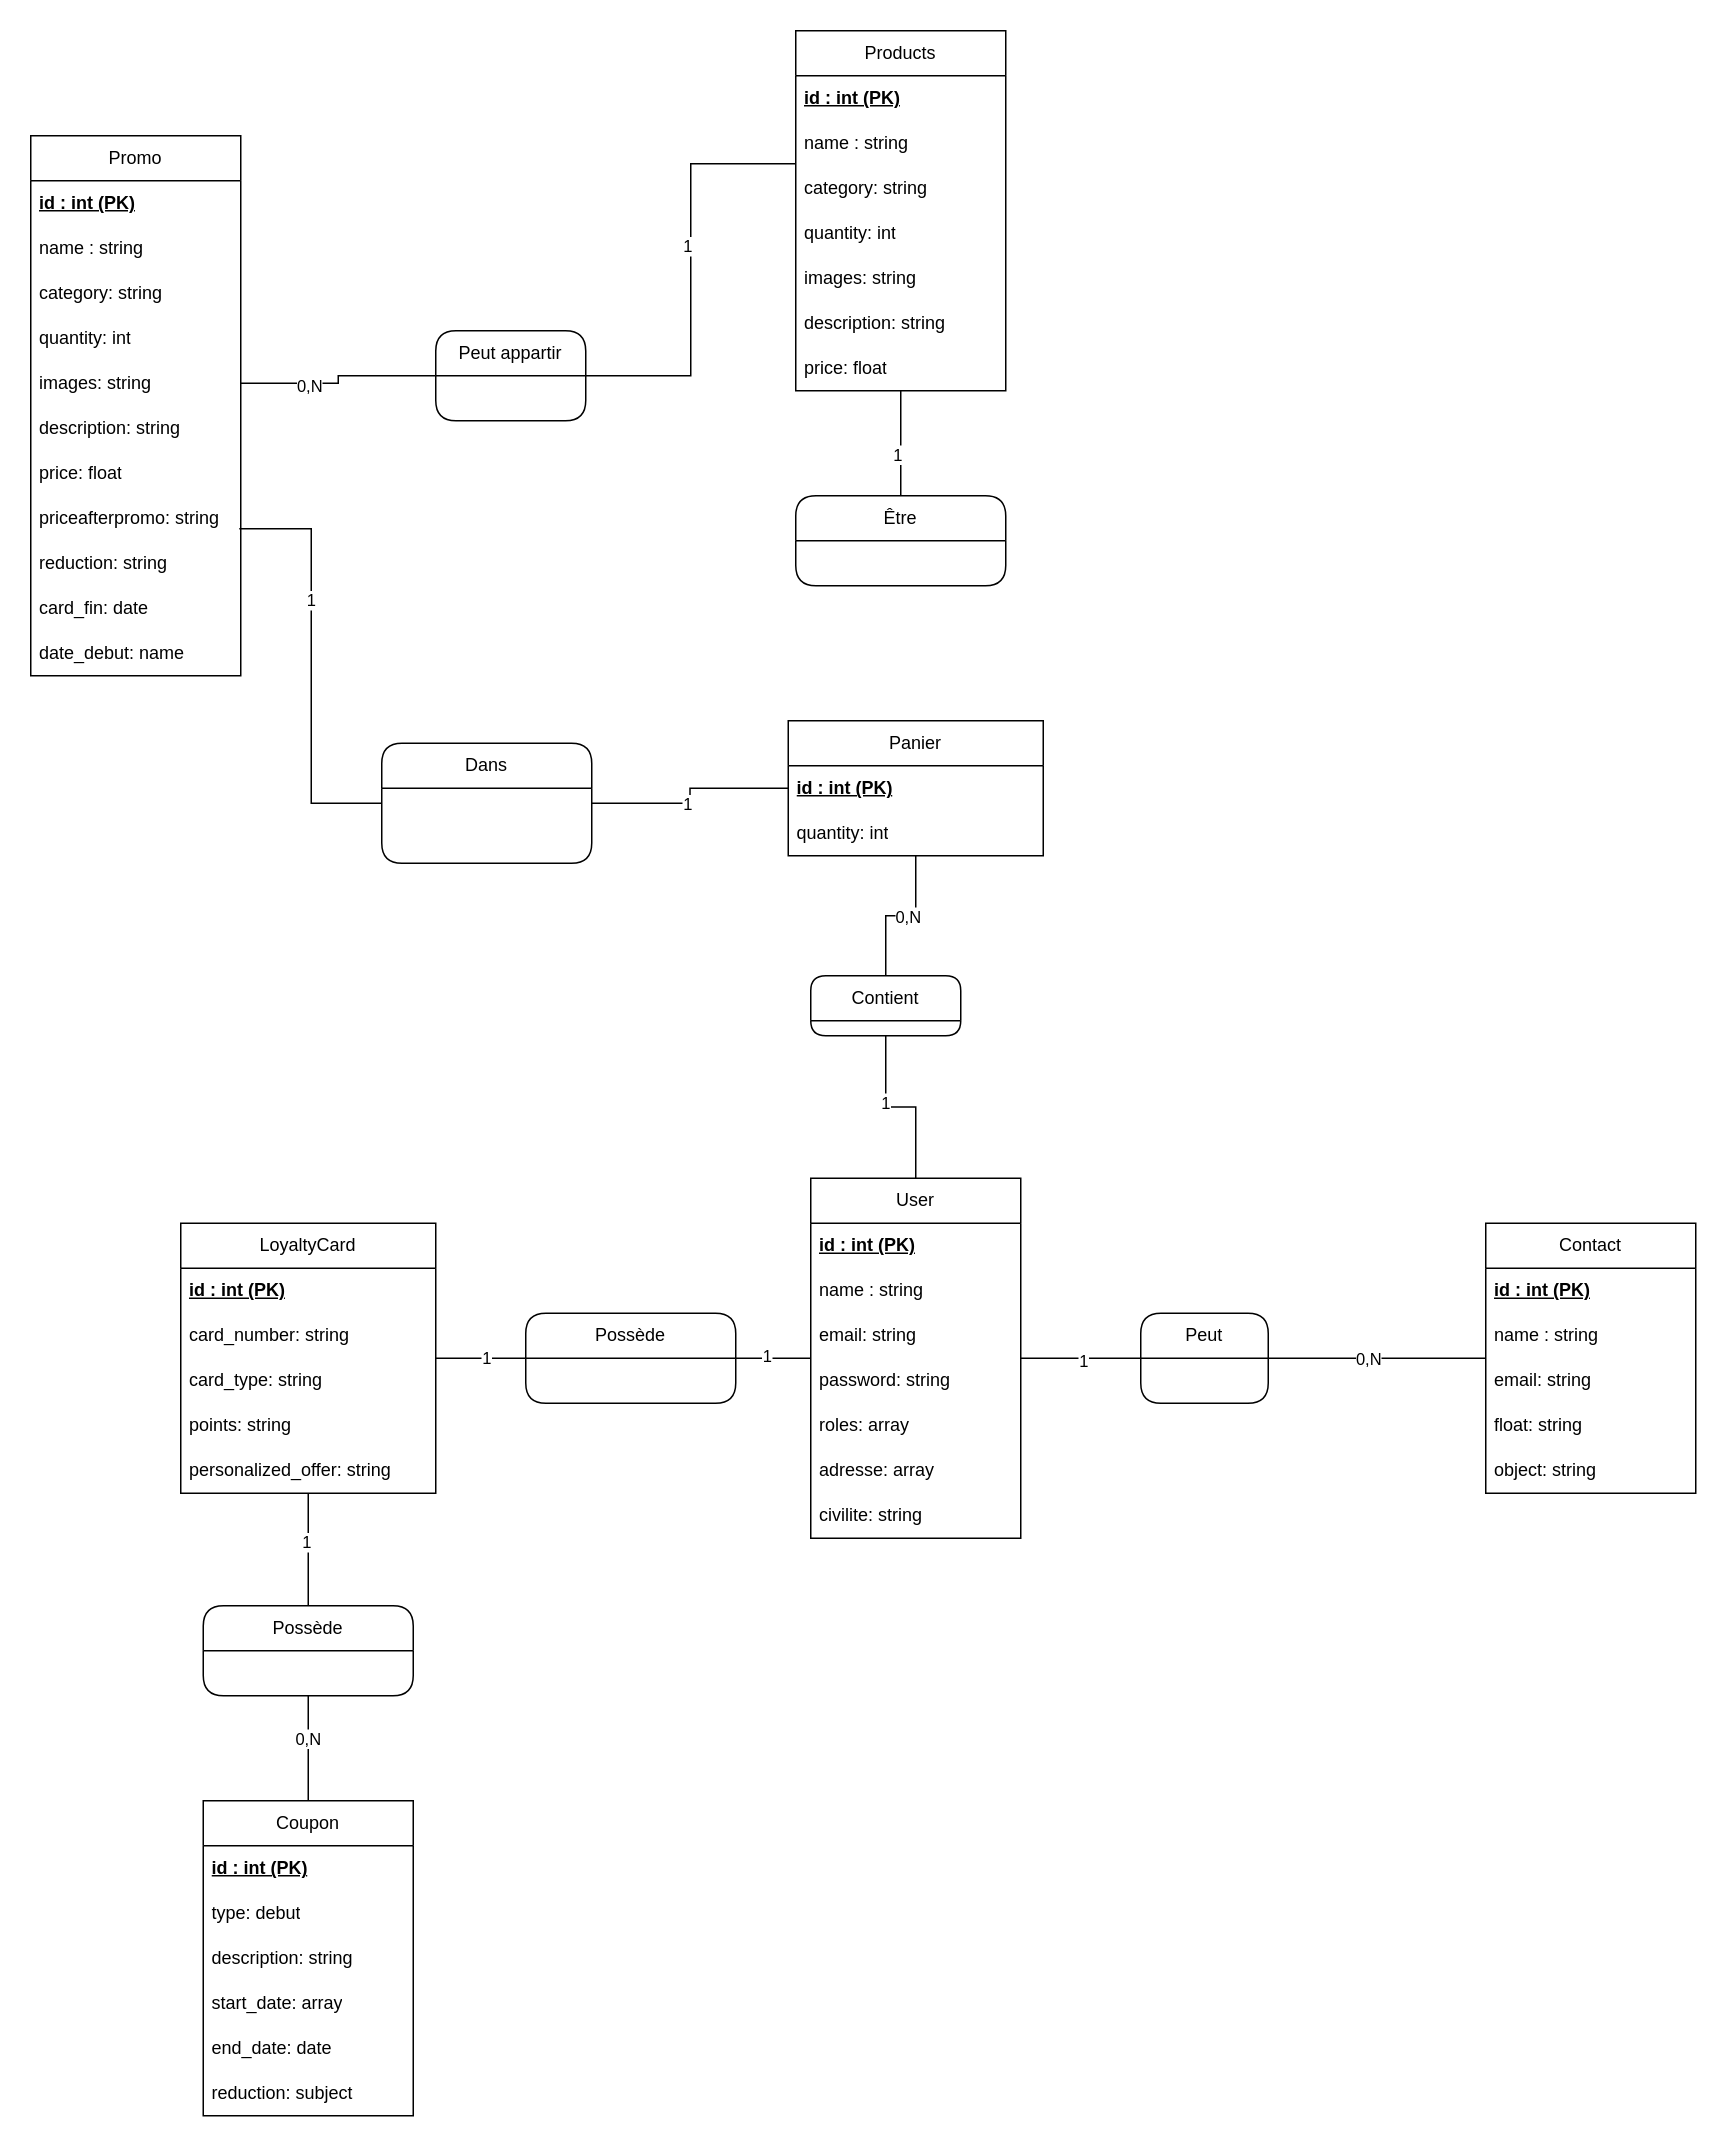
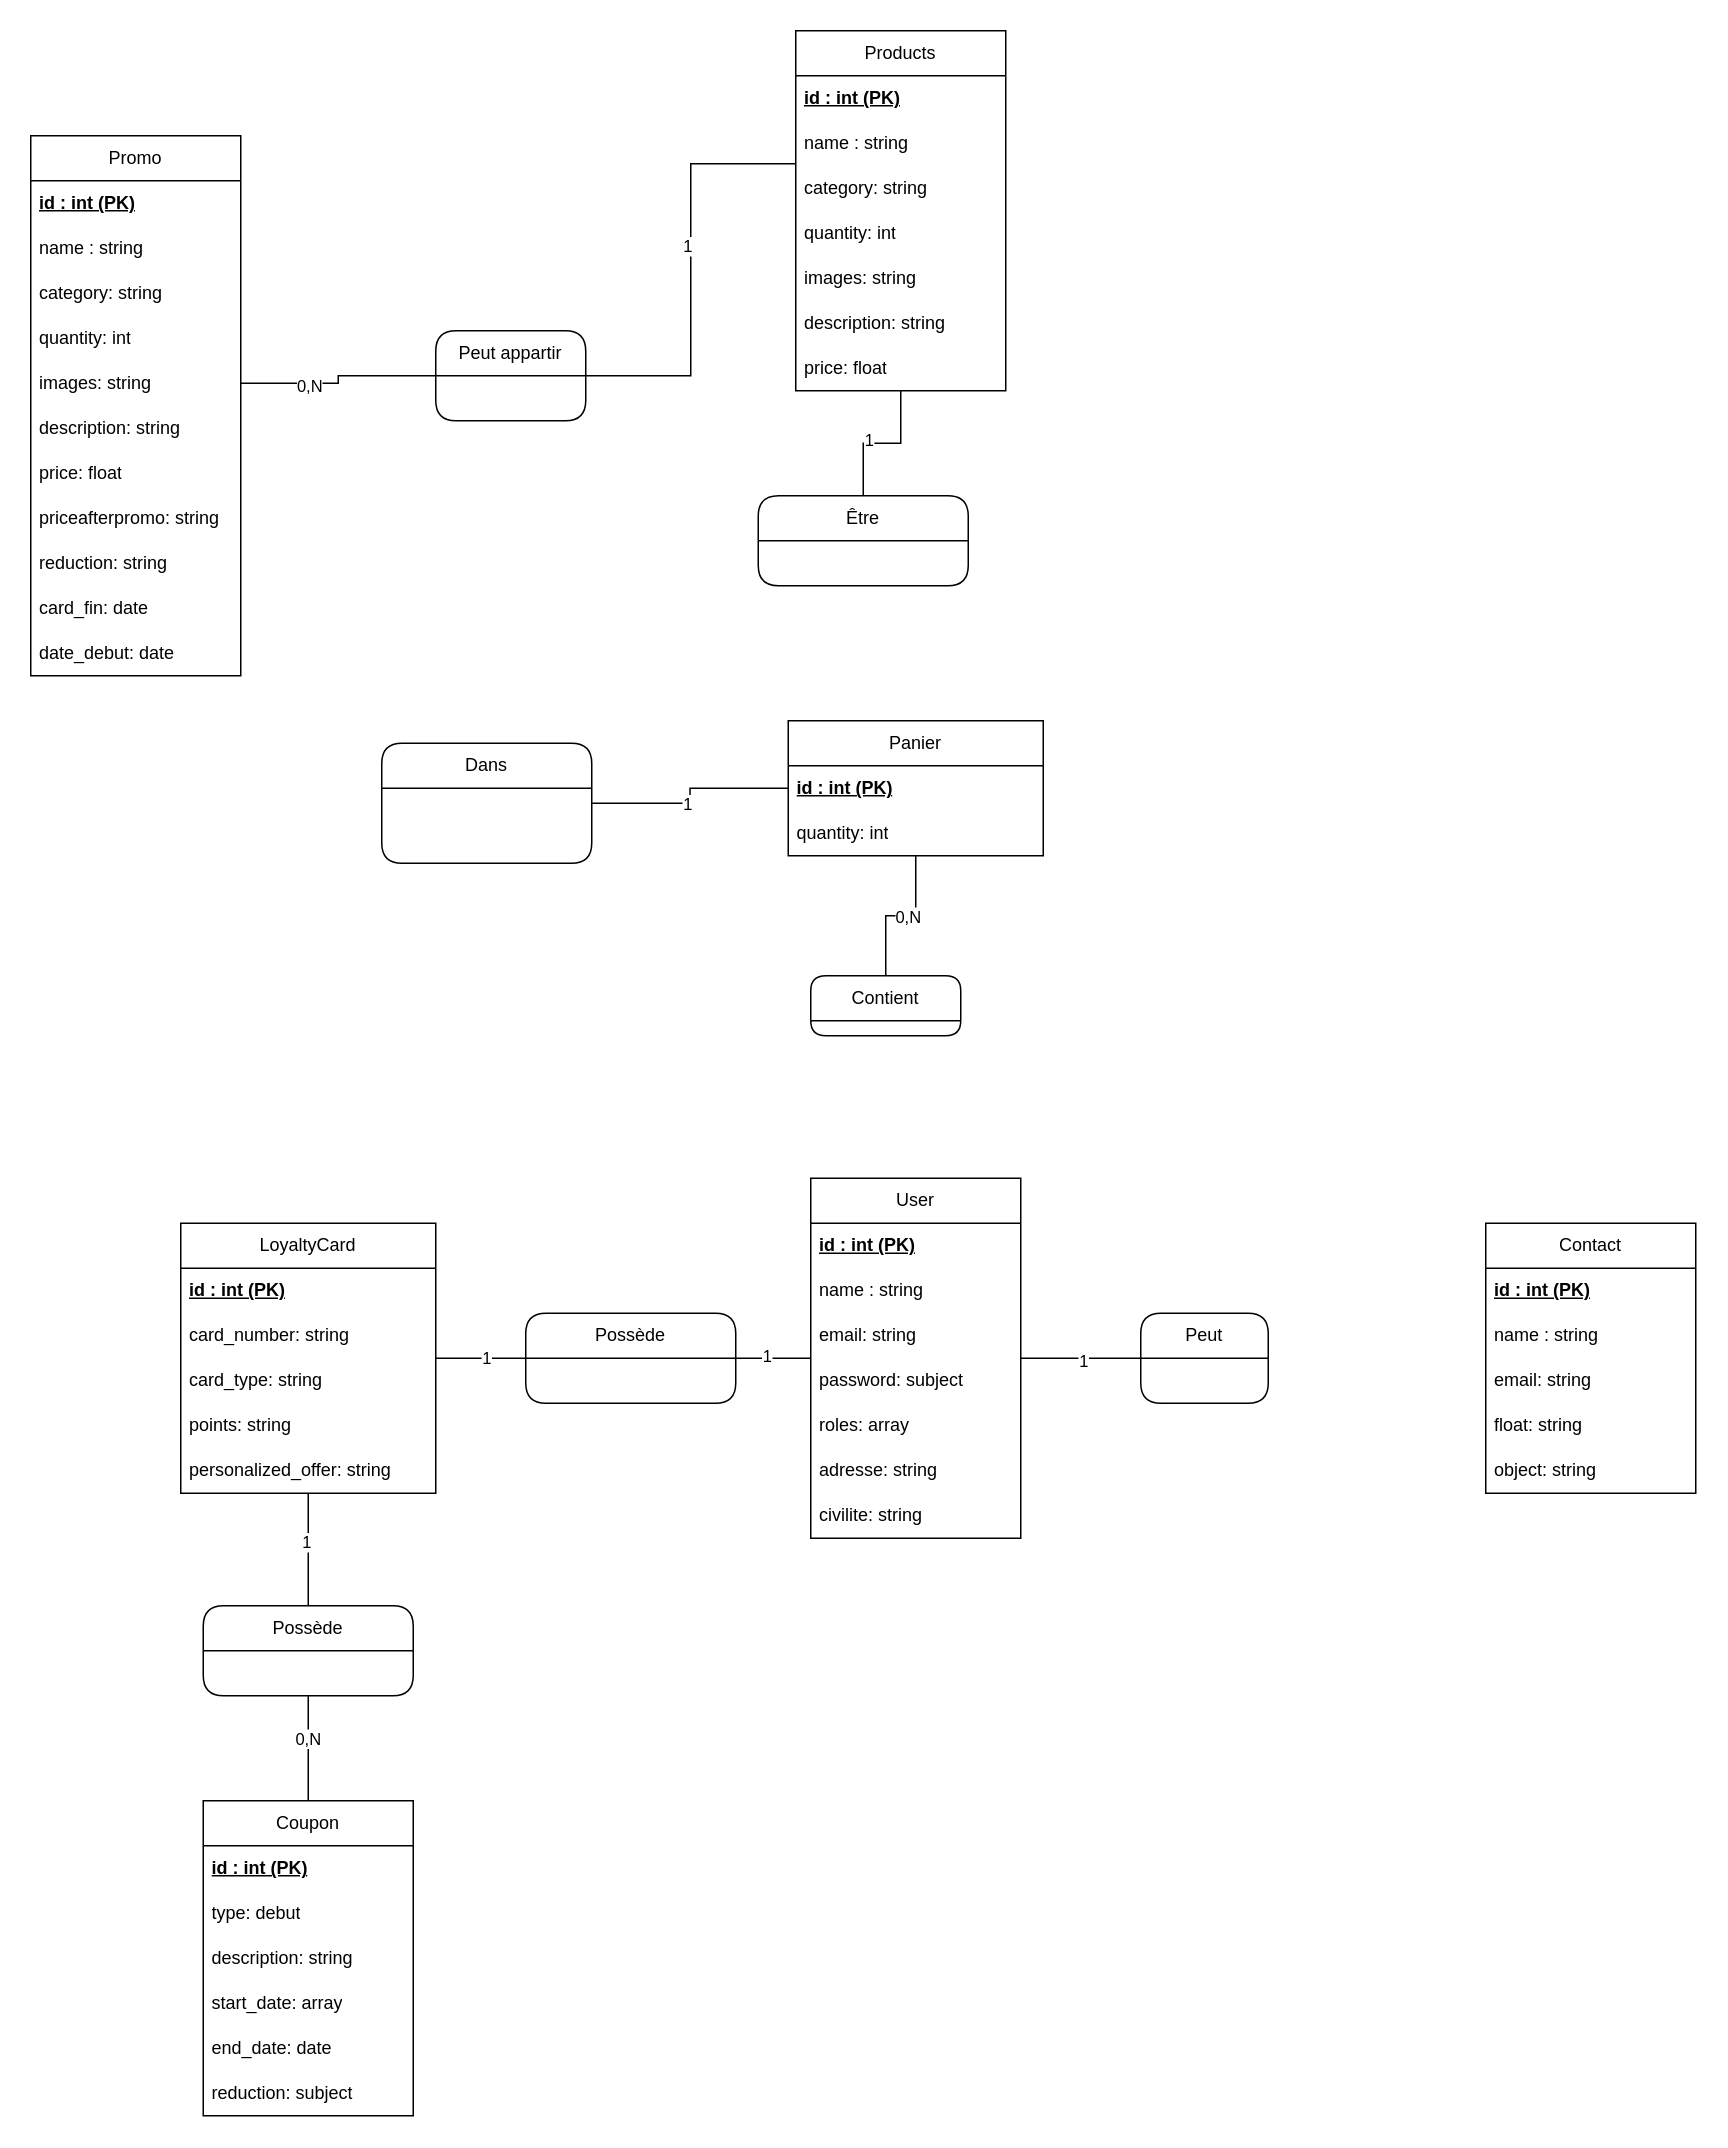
(901, 541) -> (863, 541)
(116, 653) -> (116, 653)
(311, 665) -> none
(902, 1107) -> none
(1376, 1358) -> none
(893, 1381) -> (901, 1381)
(886, 1471) -> (888, 1471)
